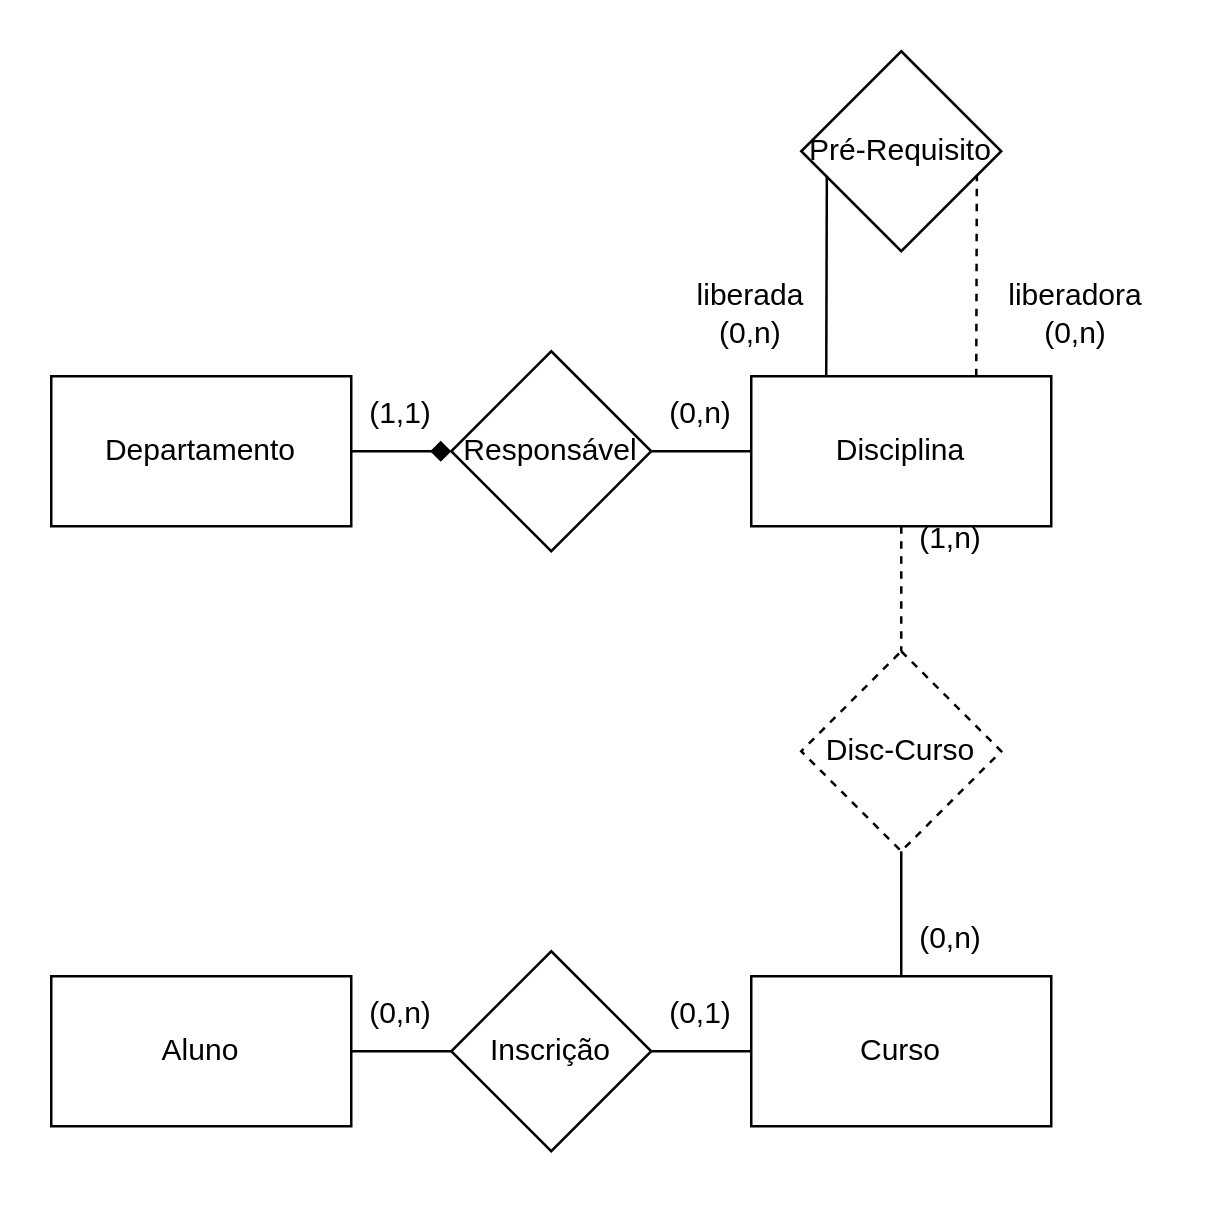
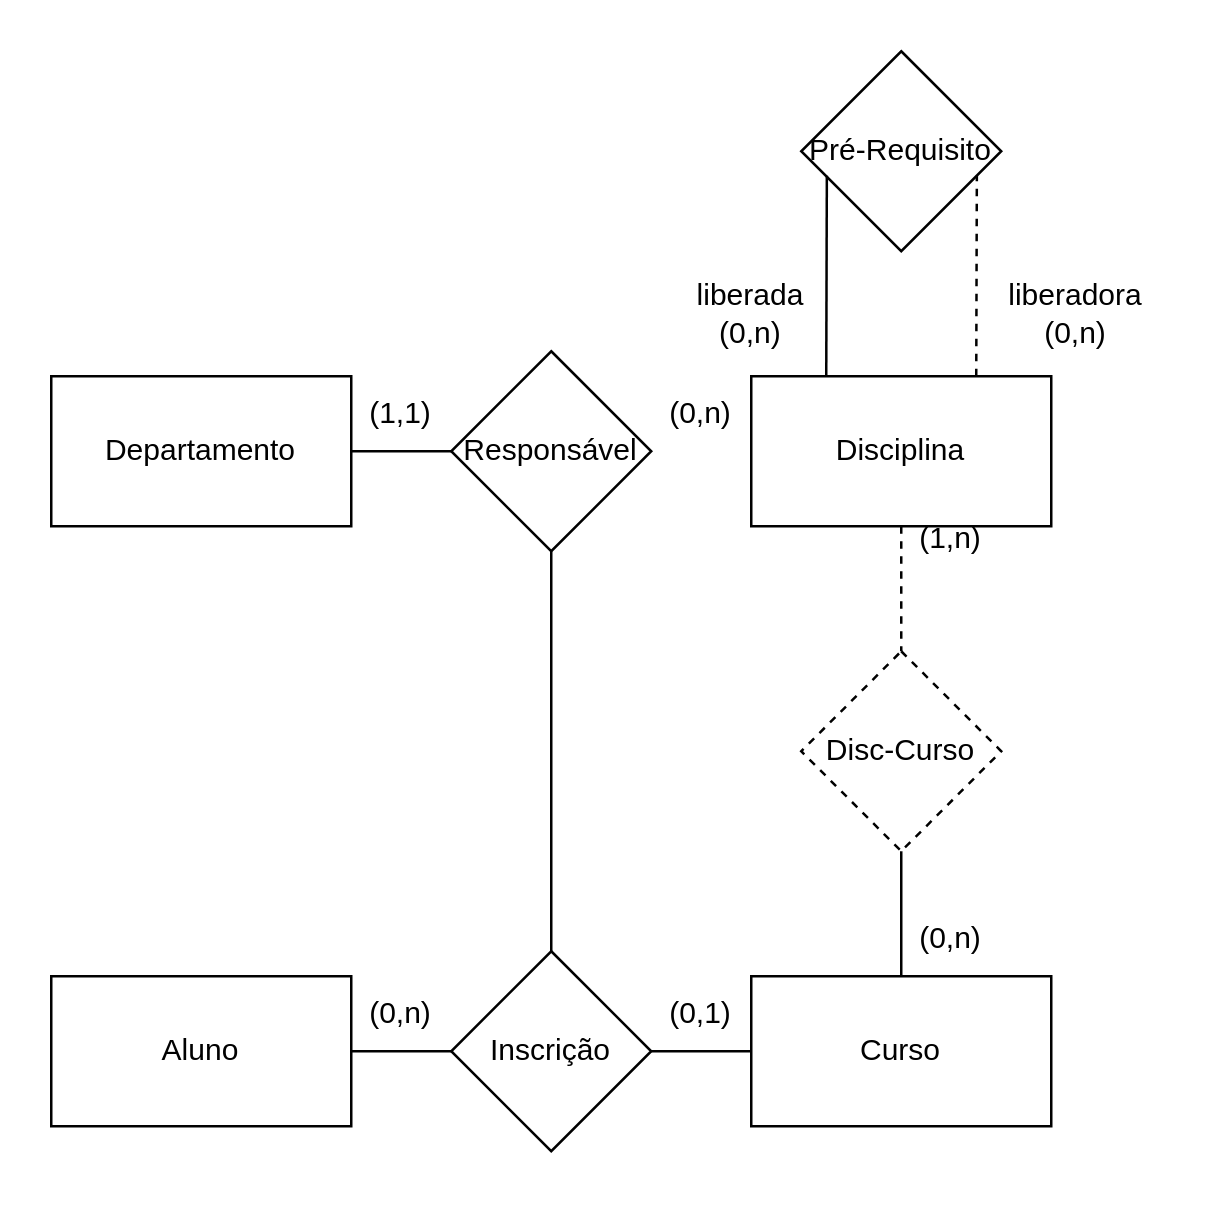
(431, 451) -> (440, 451)
(701, 451) -> (551, 751)
